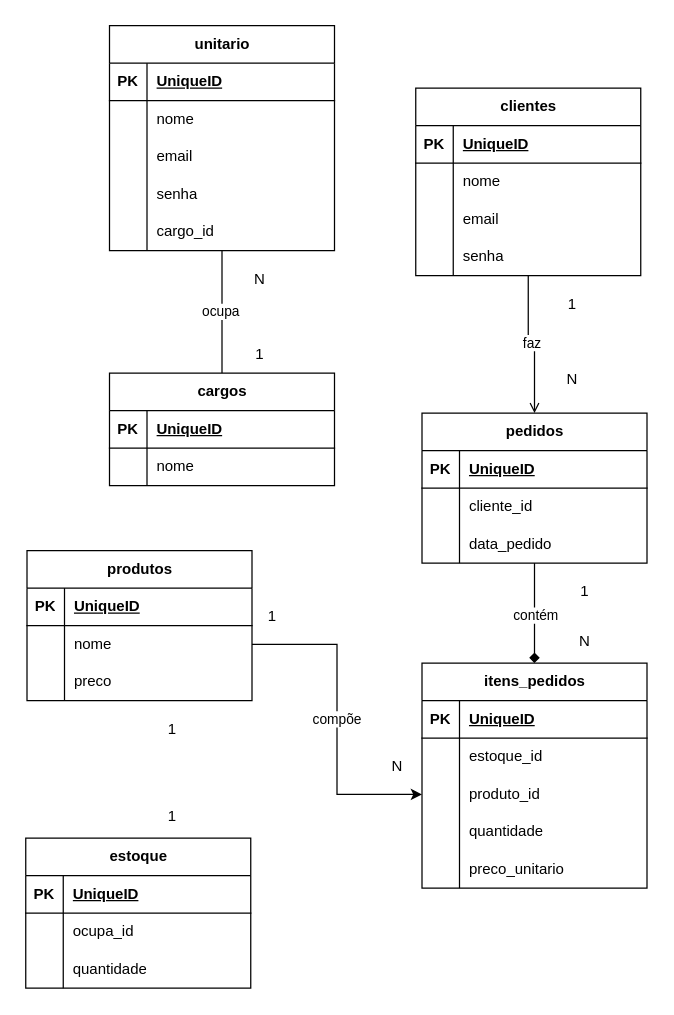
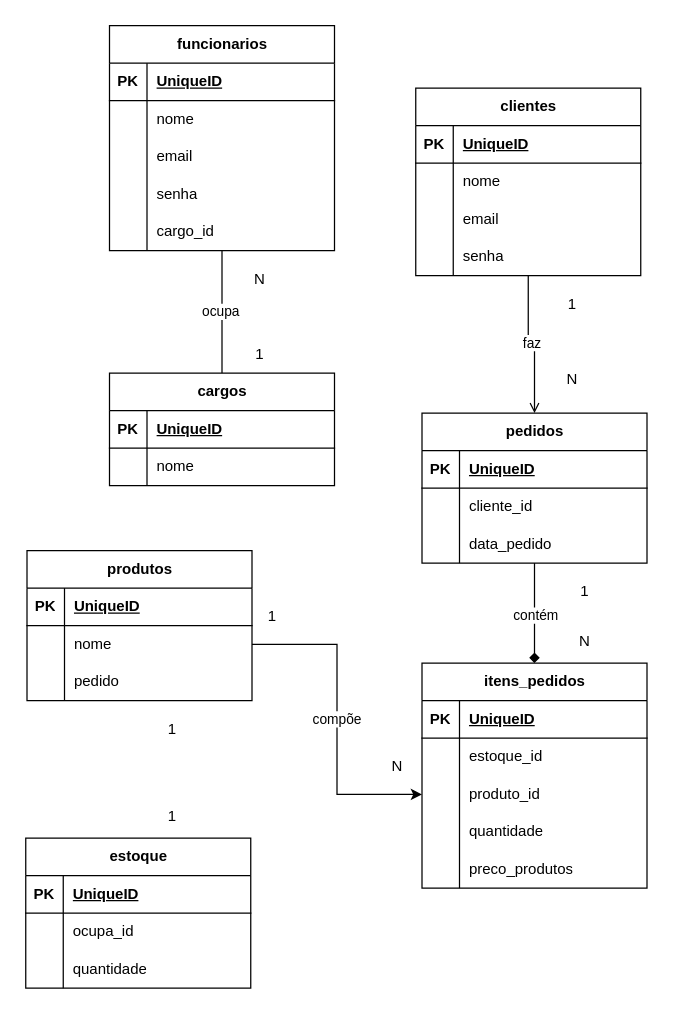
(223, 44) -> (223, 44)
(95, 682) -> (98, 682)
(524, 869) -> (528, 869)
